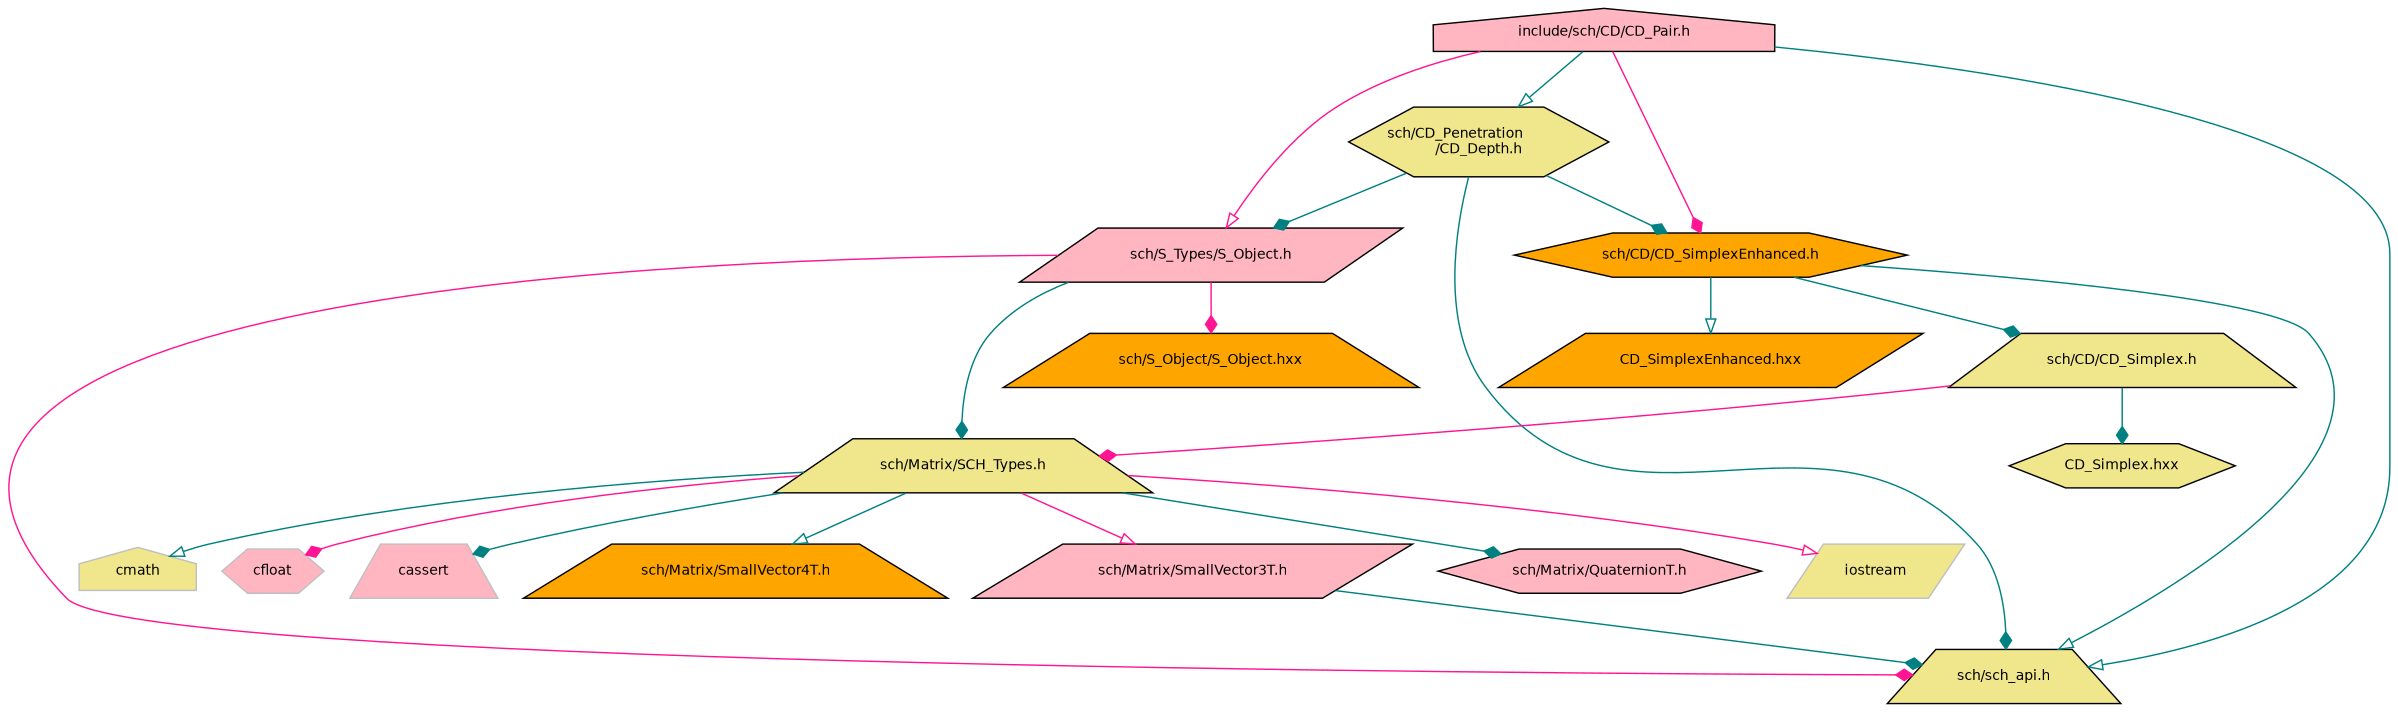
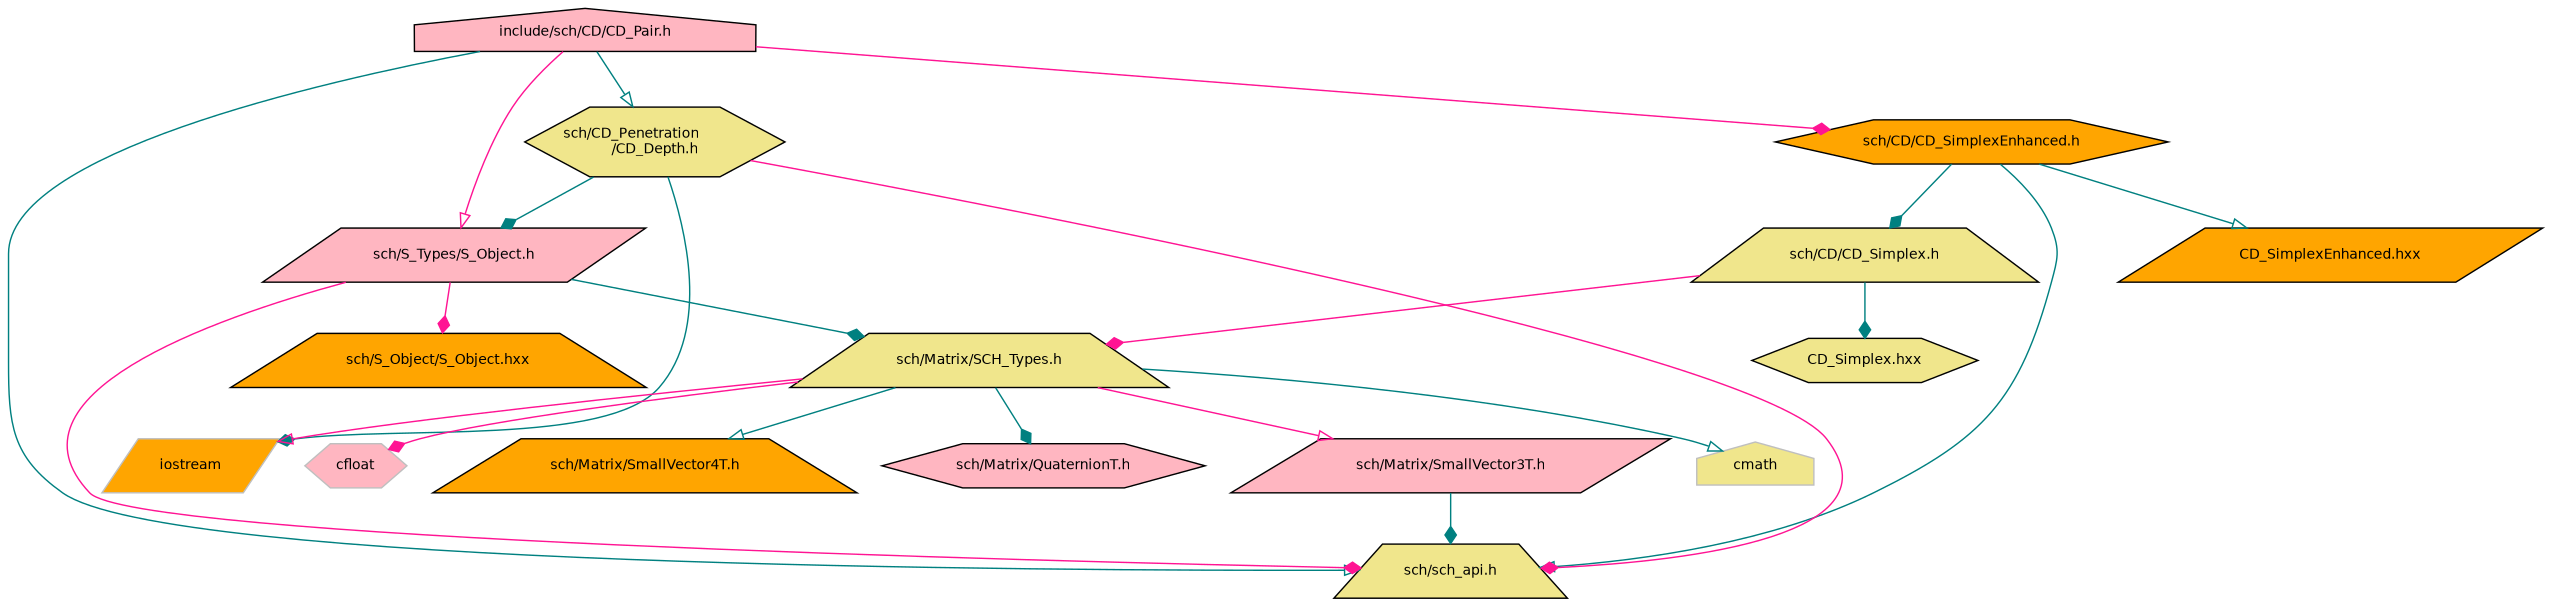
(1599, 200) -> (591, 419)
(1667, 472) -> (1470, 312)
(424, 571) -> none
(1876, 571) -> (191, 466)
